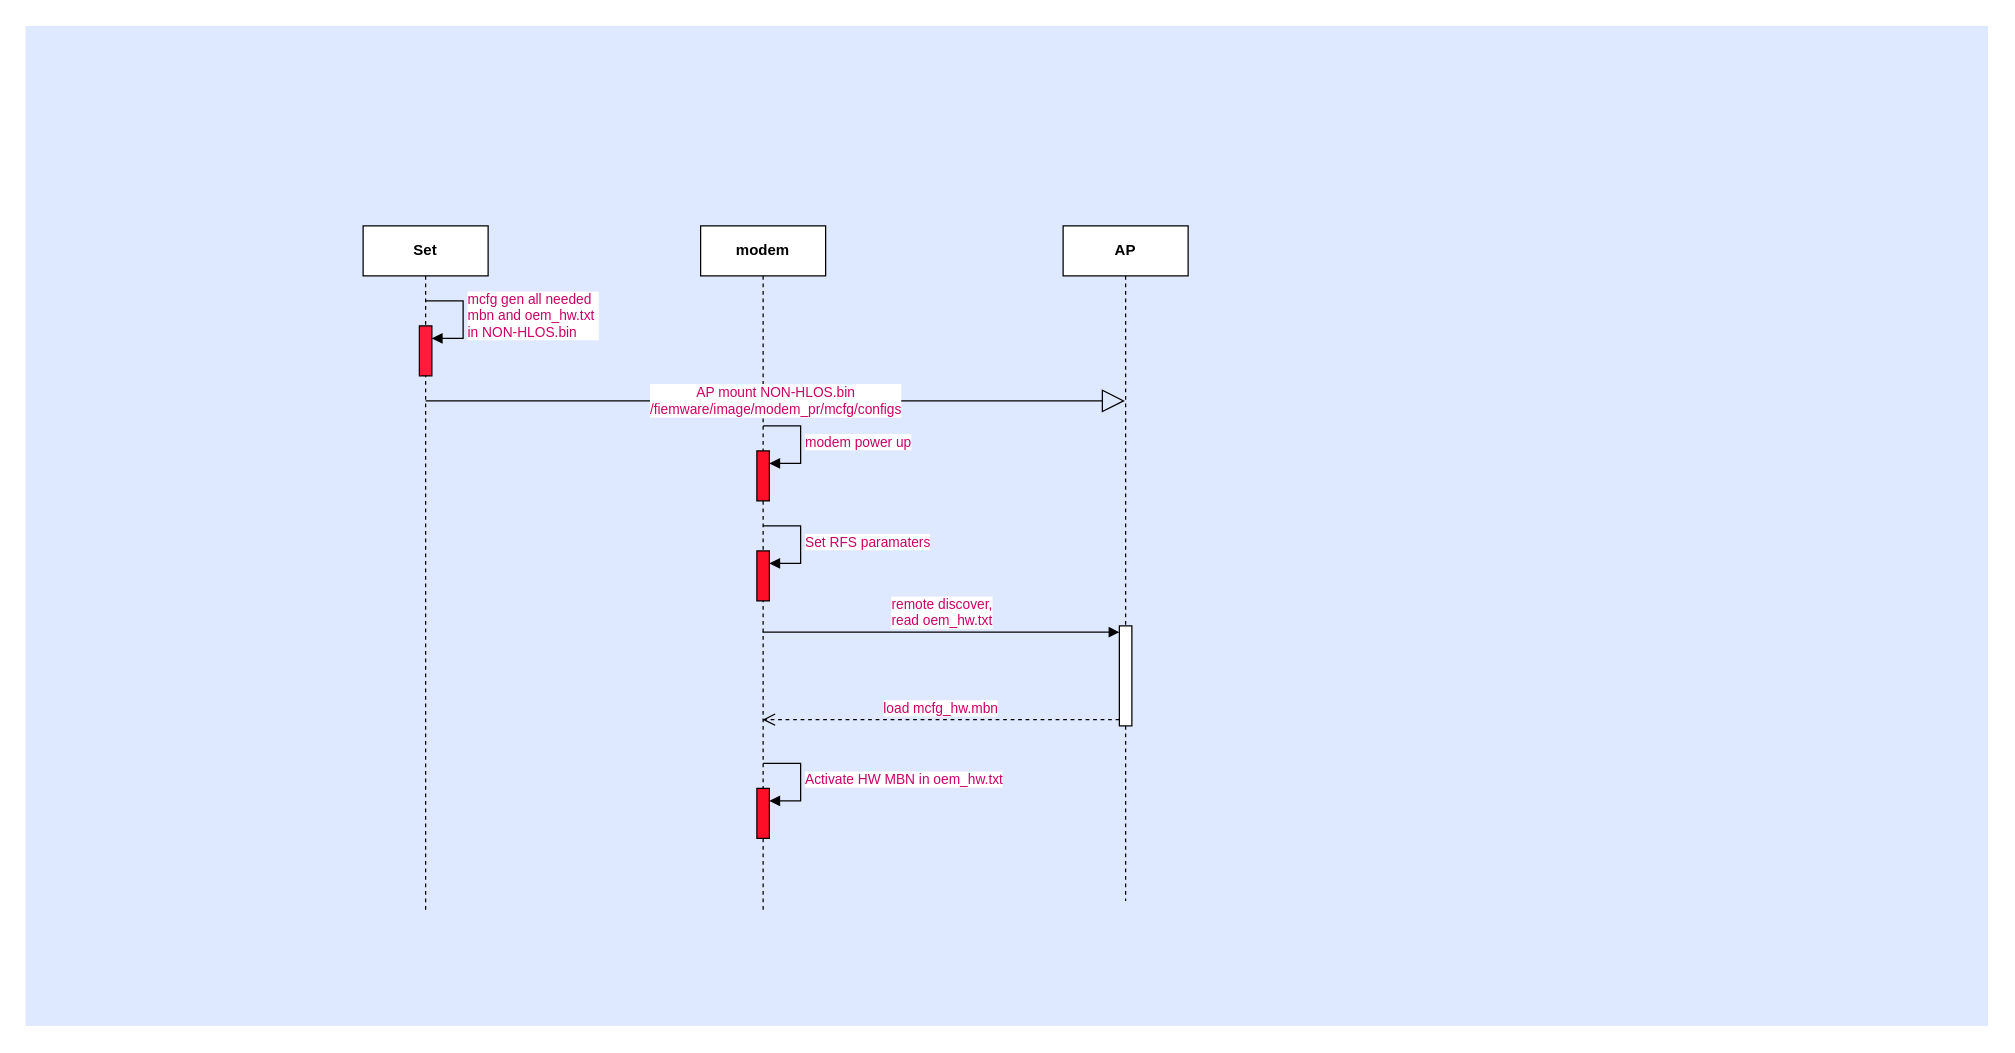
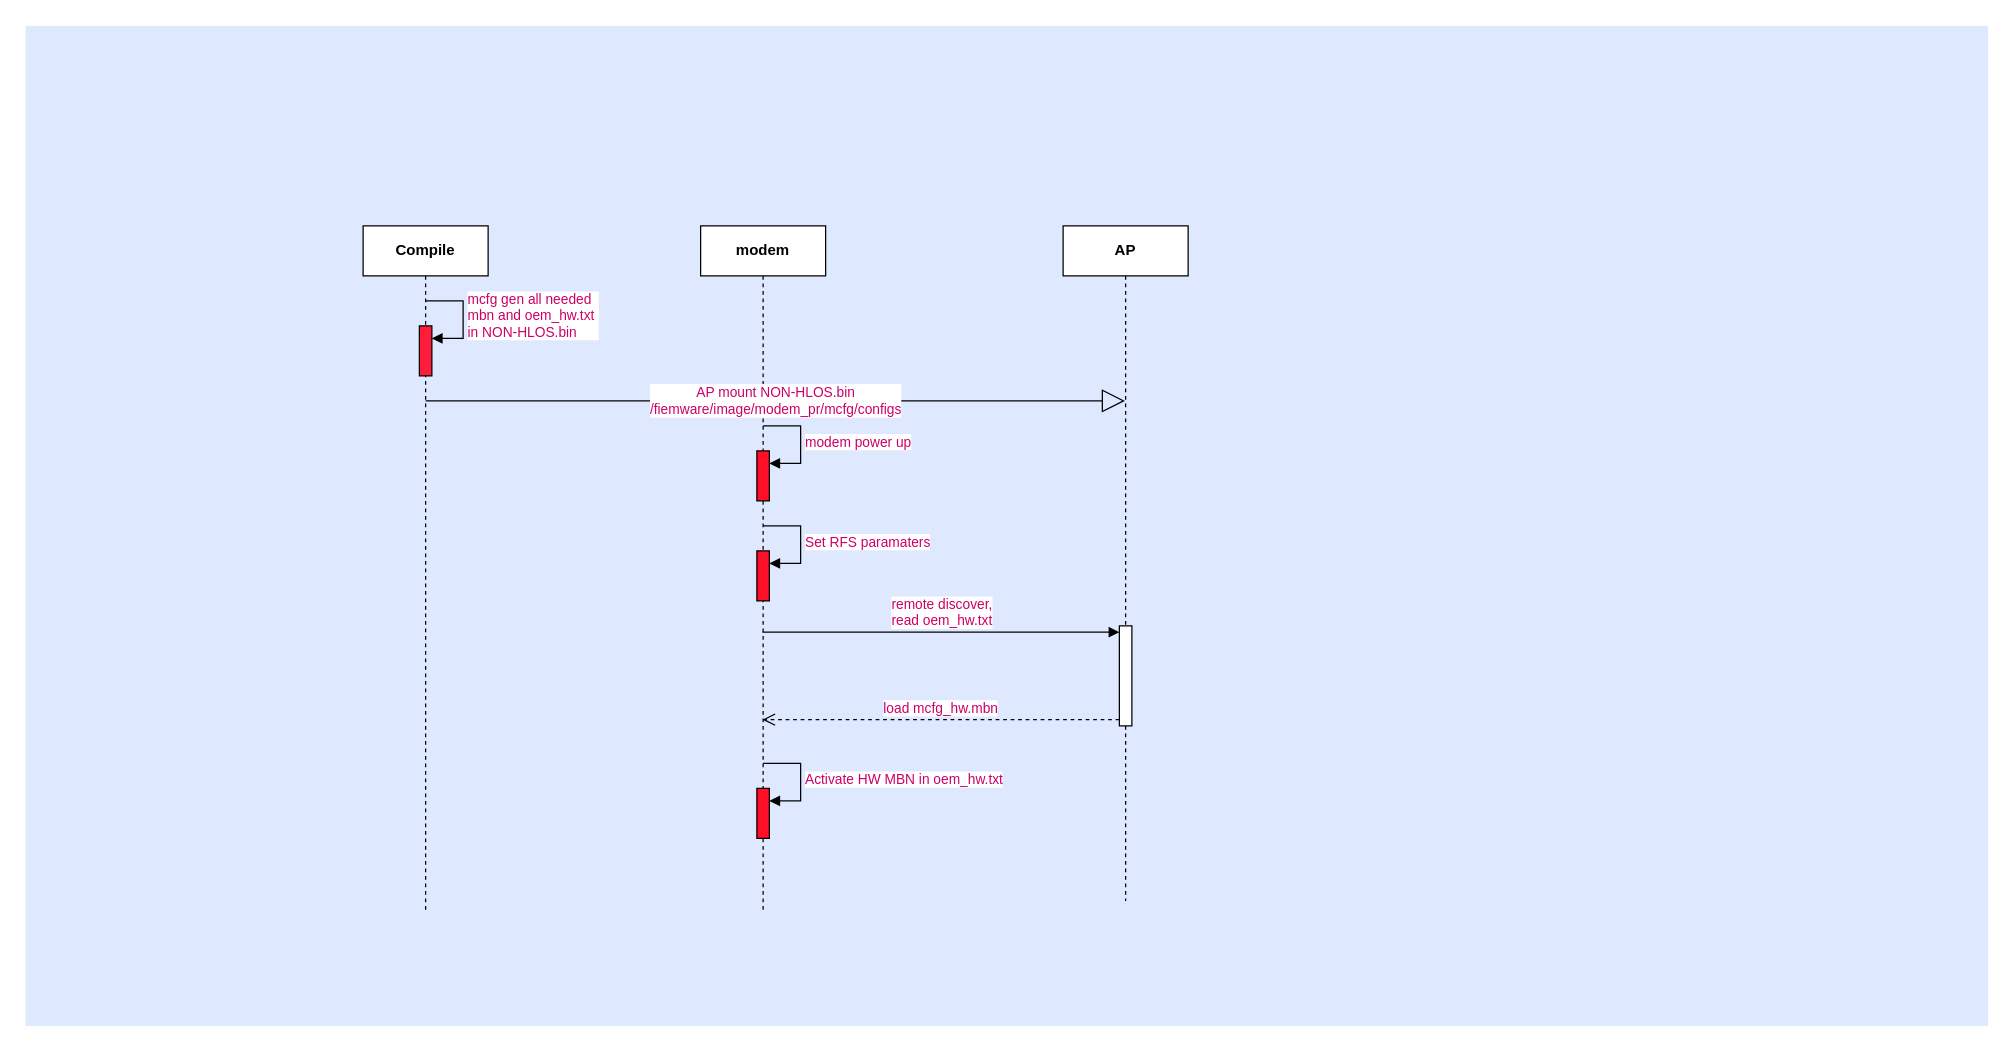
(426, 251) -> (426, 251)
